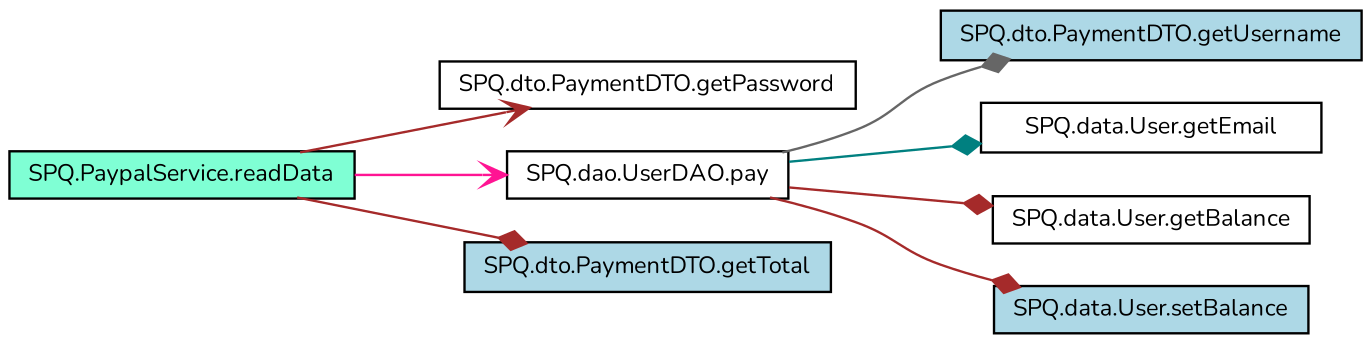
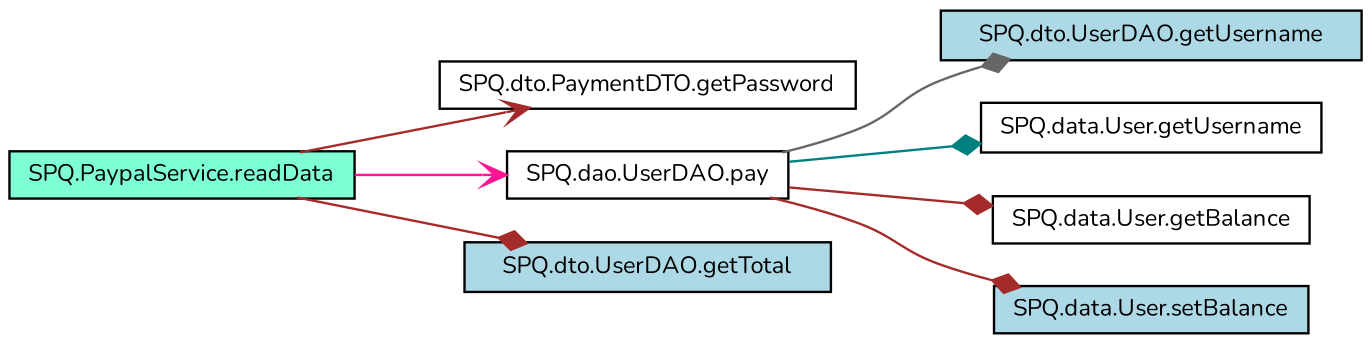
(1151, 35) -> (1151, 35)
(1151, 128) -> (1151, 128)
(648, 267) -> (648, 267)
